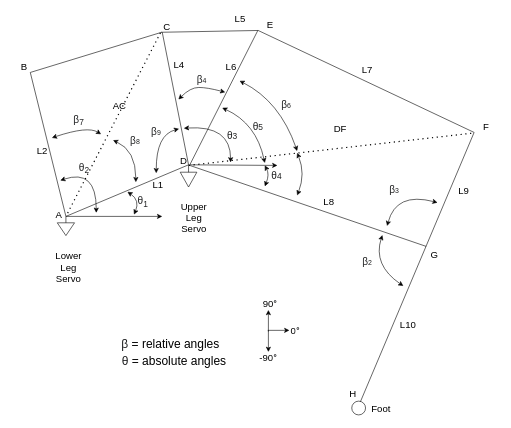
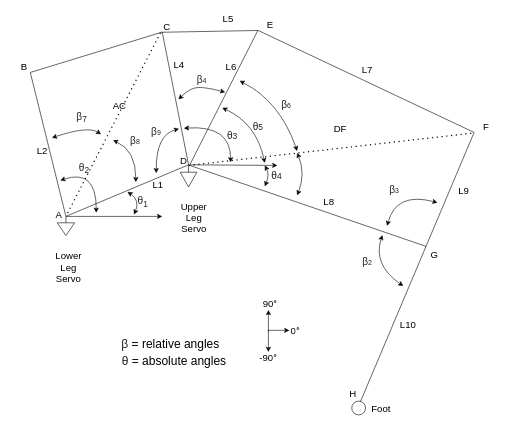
(240, 18) -> (228, 18)
(79, 120) -> (82, 117)
